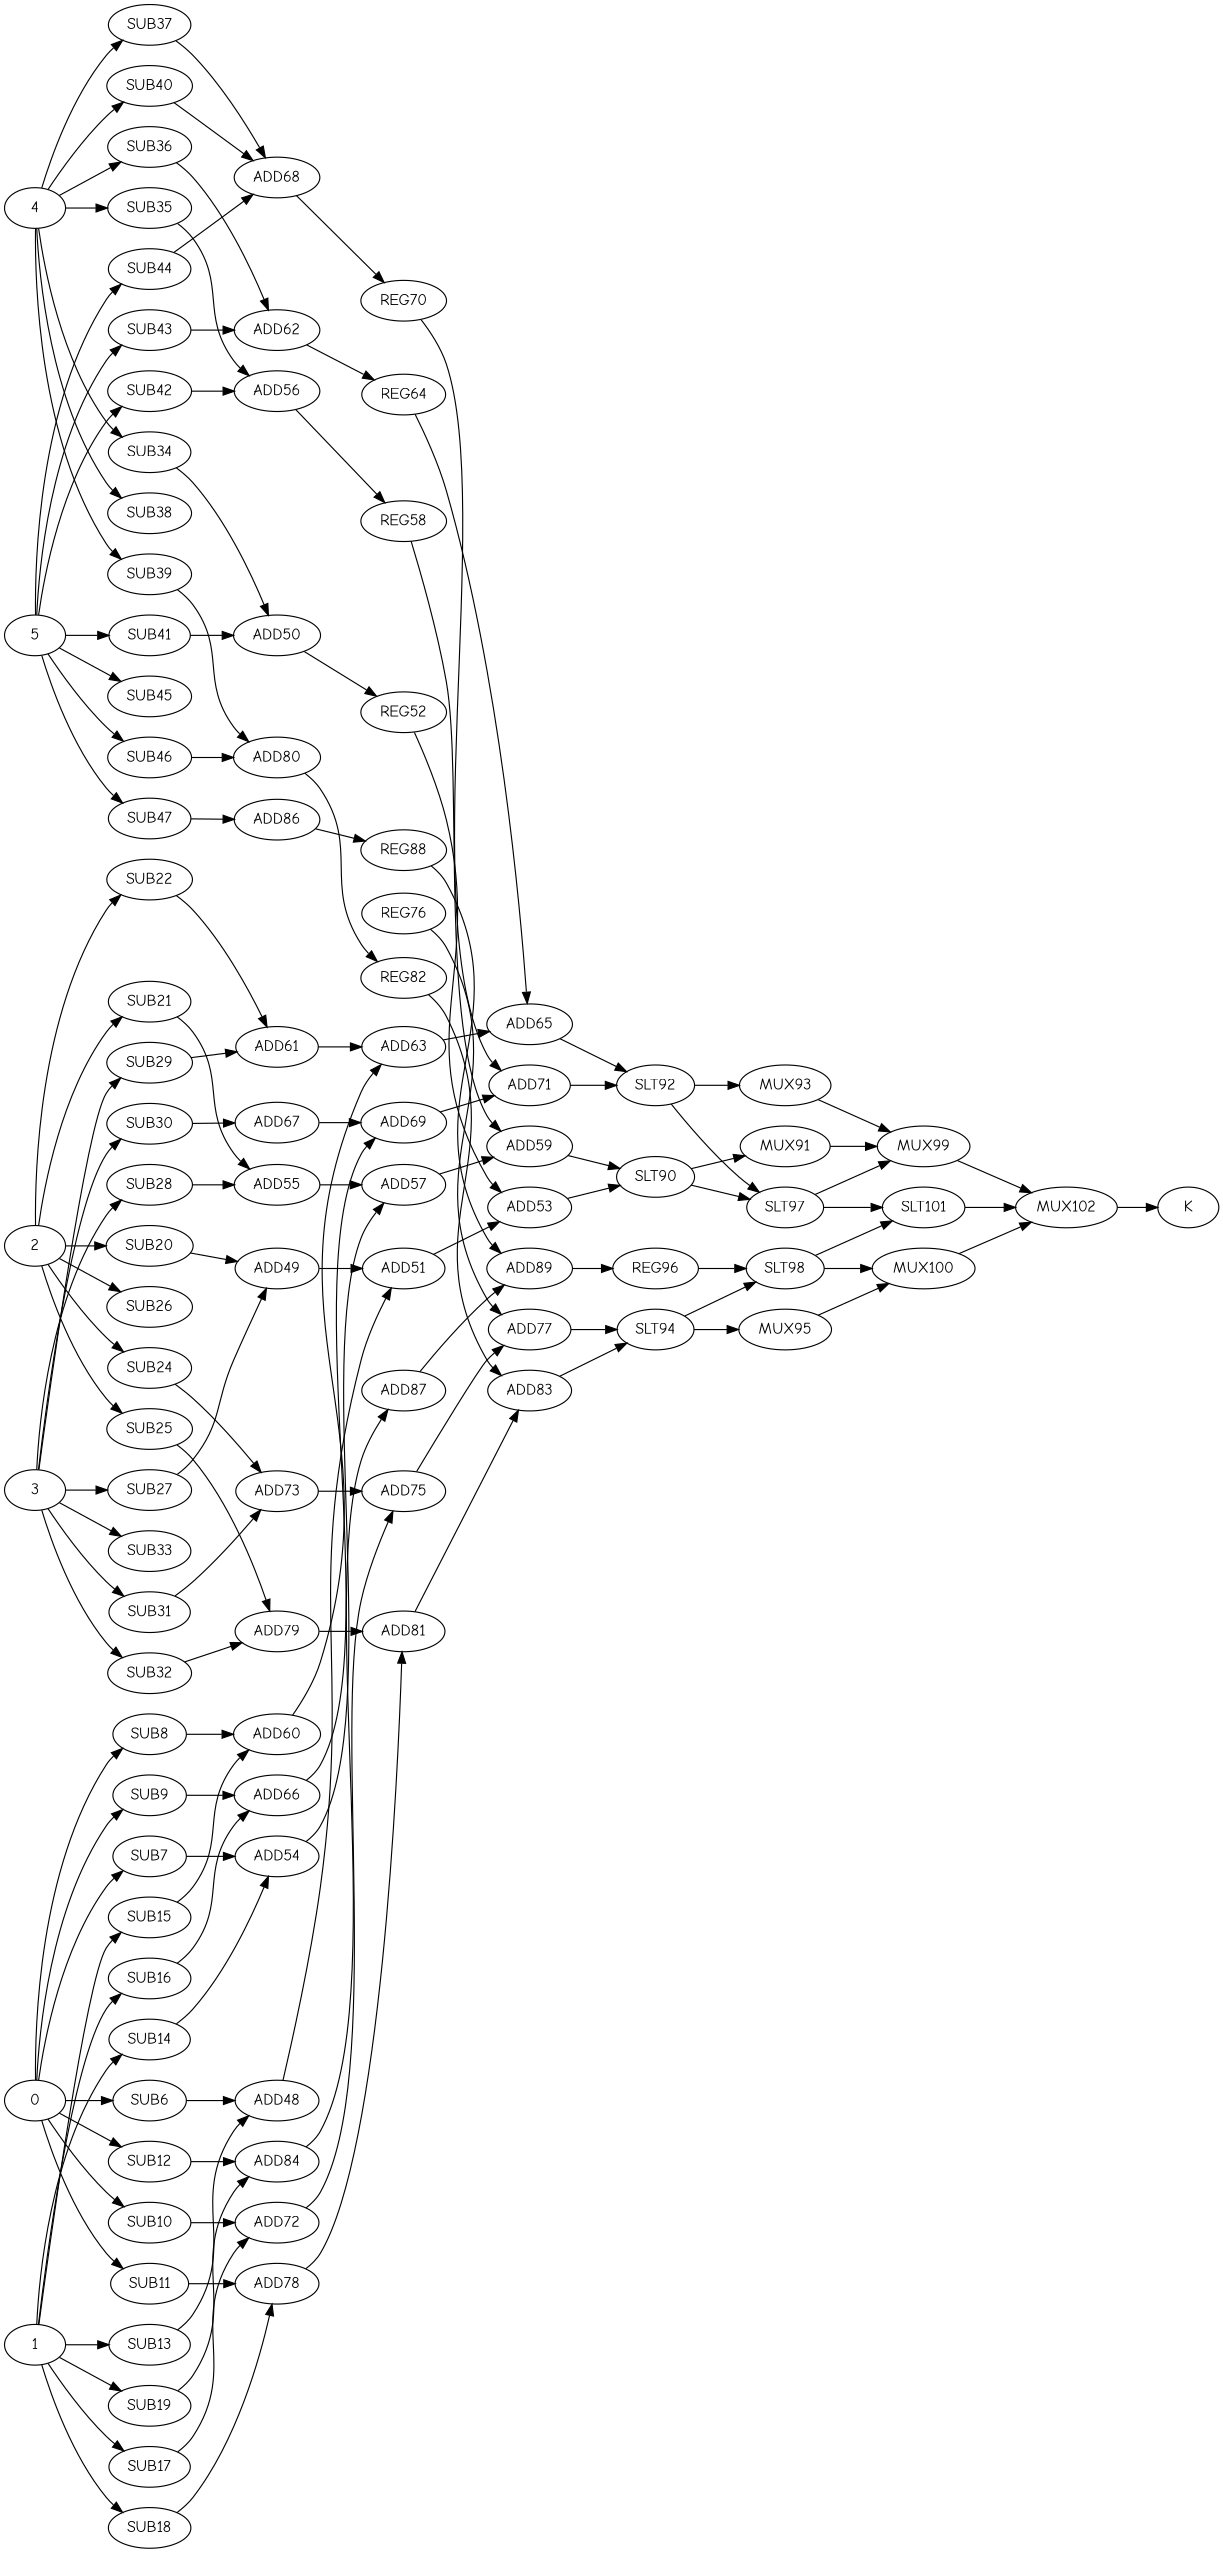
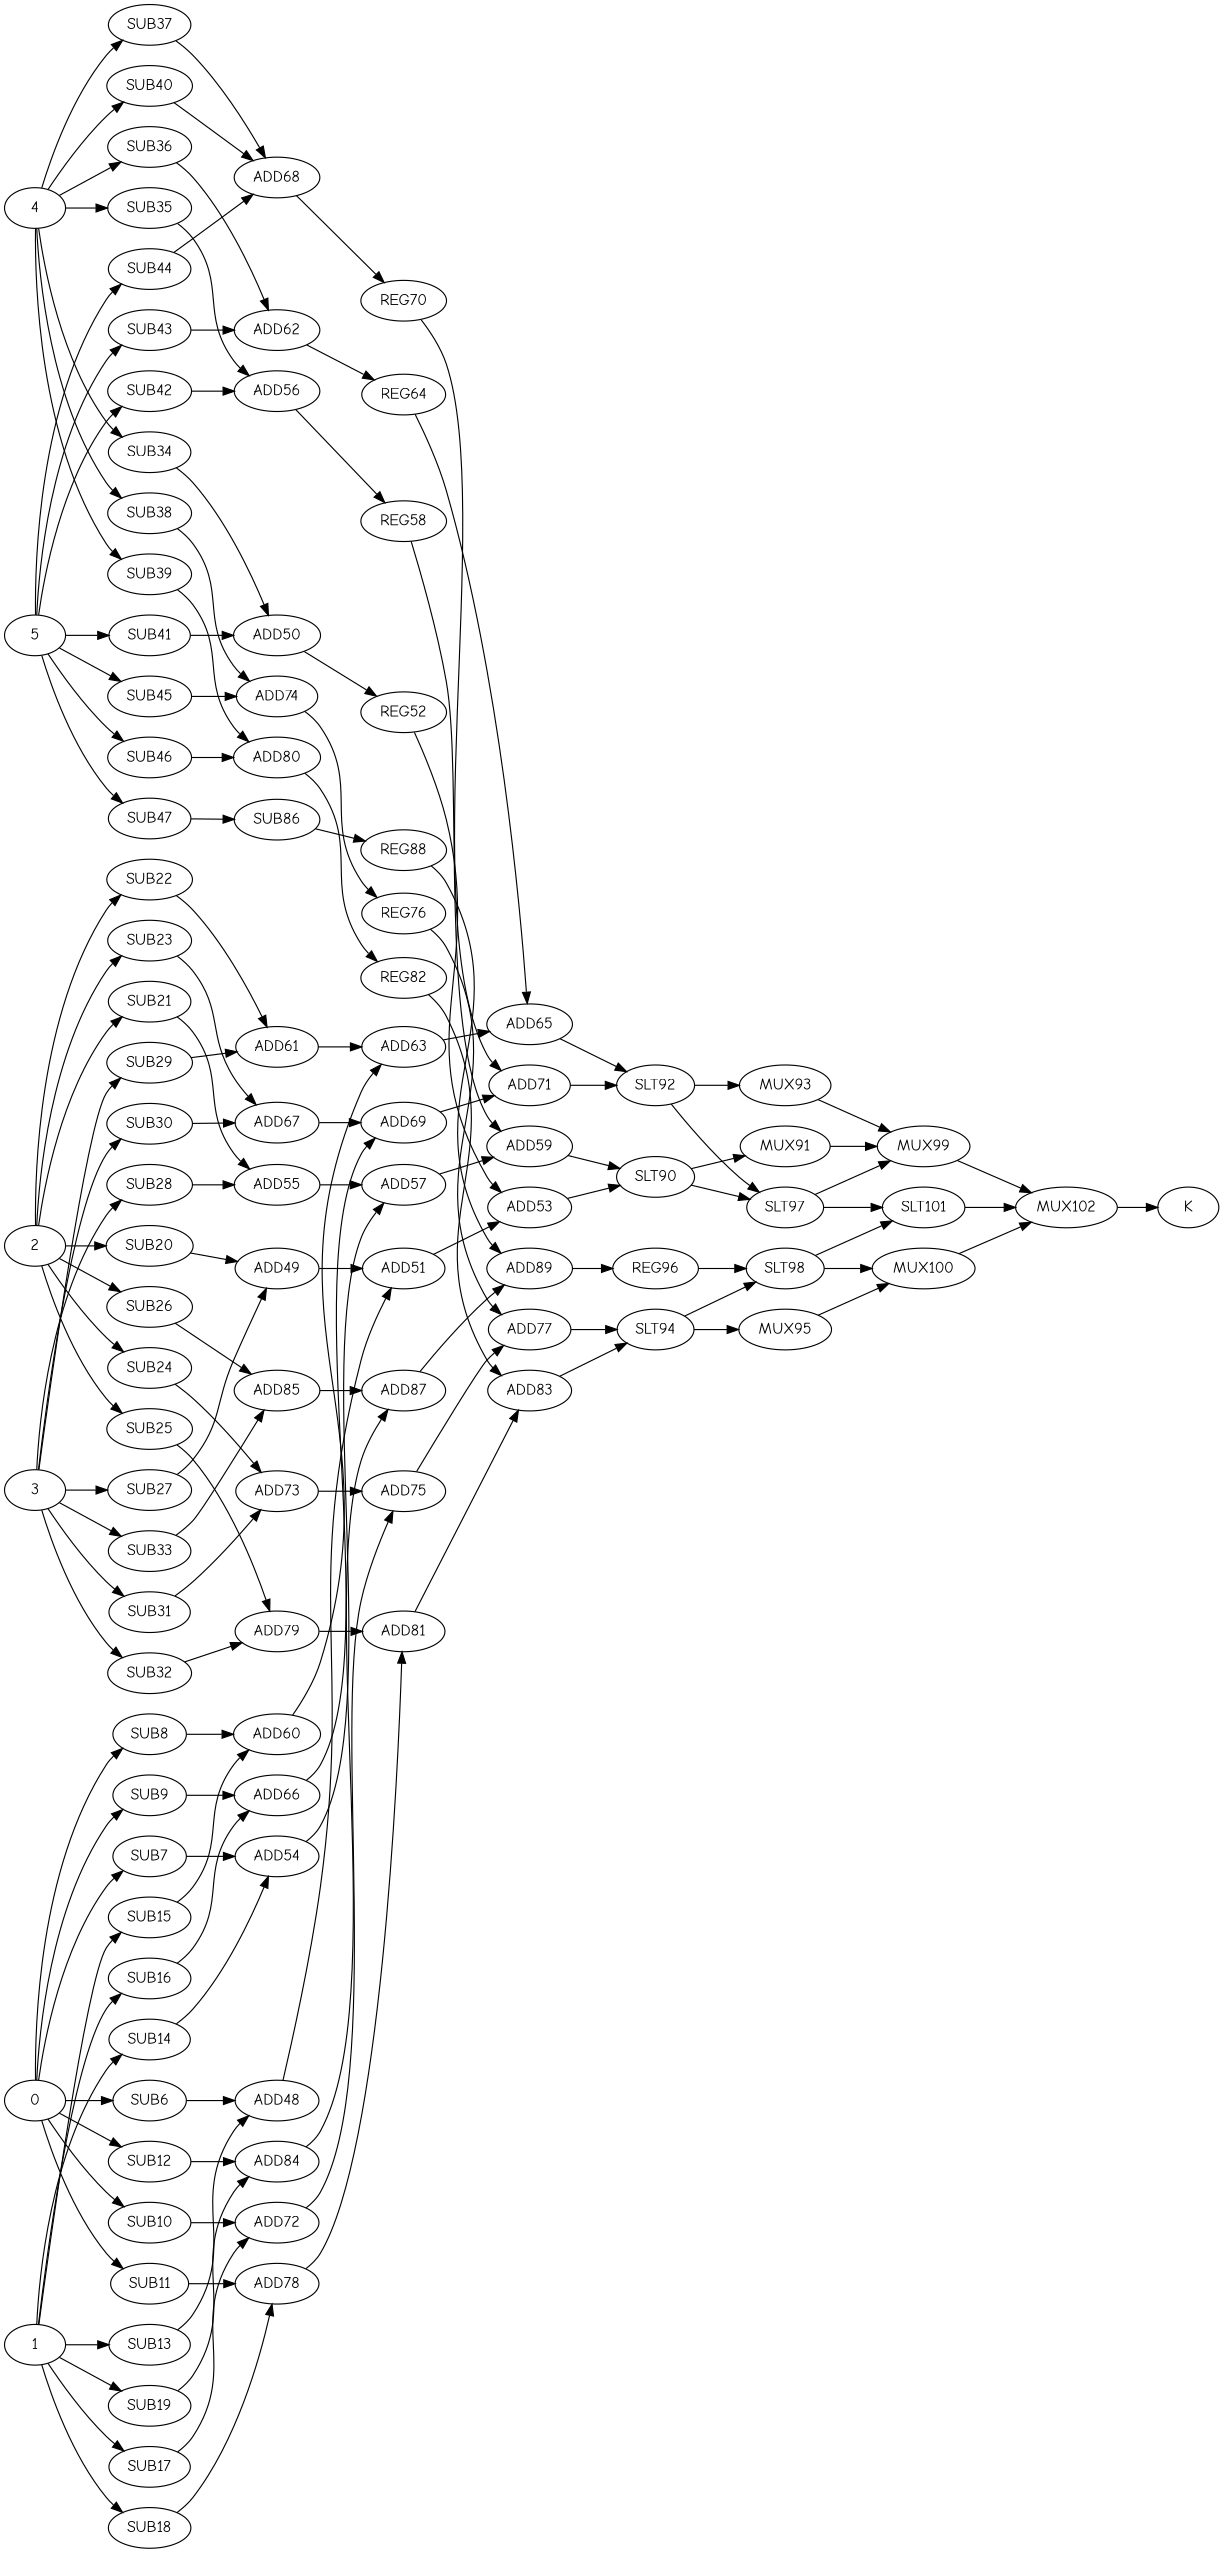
none -> (277, 696)
(277, 820) -> (277, 820)
none -> (150, 941)
none -> (277, 1391)
